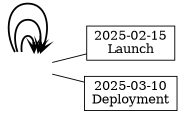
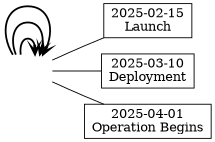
none -> (148, 121)
